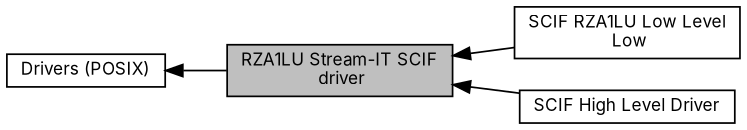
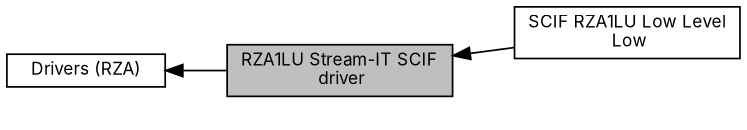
(86, 71) -> (86, 71)
(627, 107) -> none
